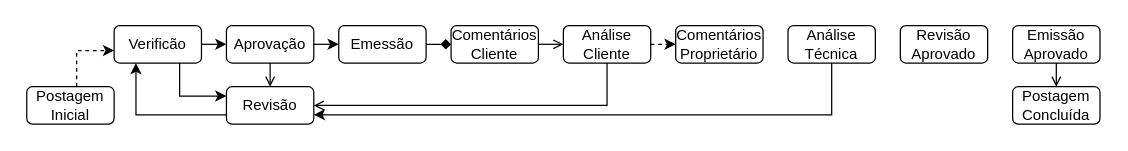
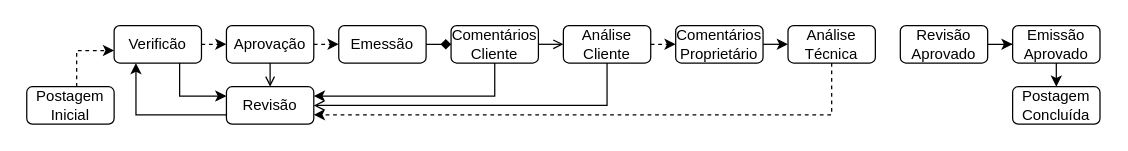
(210, 44) -> (210, 44)
(323, 44) -> (323, 44)
none -> (771, 44)
none -> (1005, 44)
(1057, 79) -> (1057, 77)
none -> (424, 96)
(602, 115) -> (602, 115)
